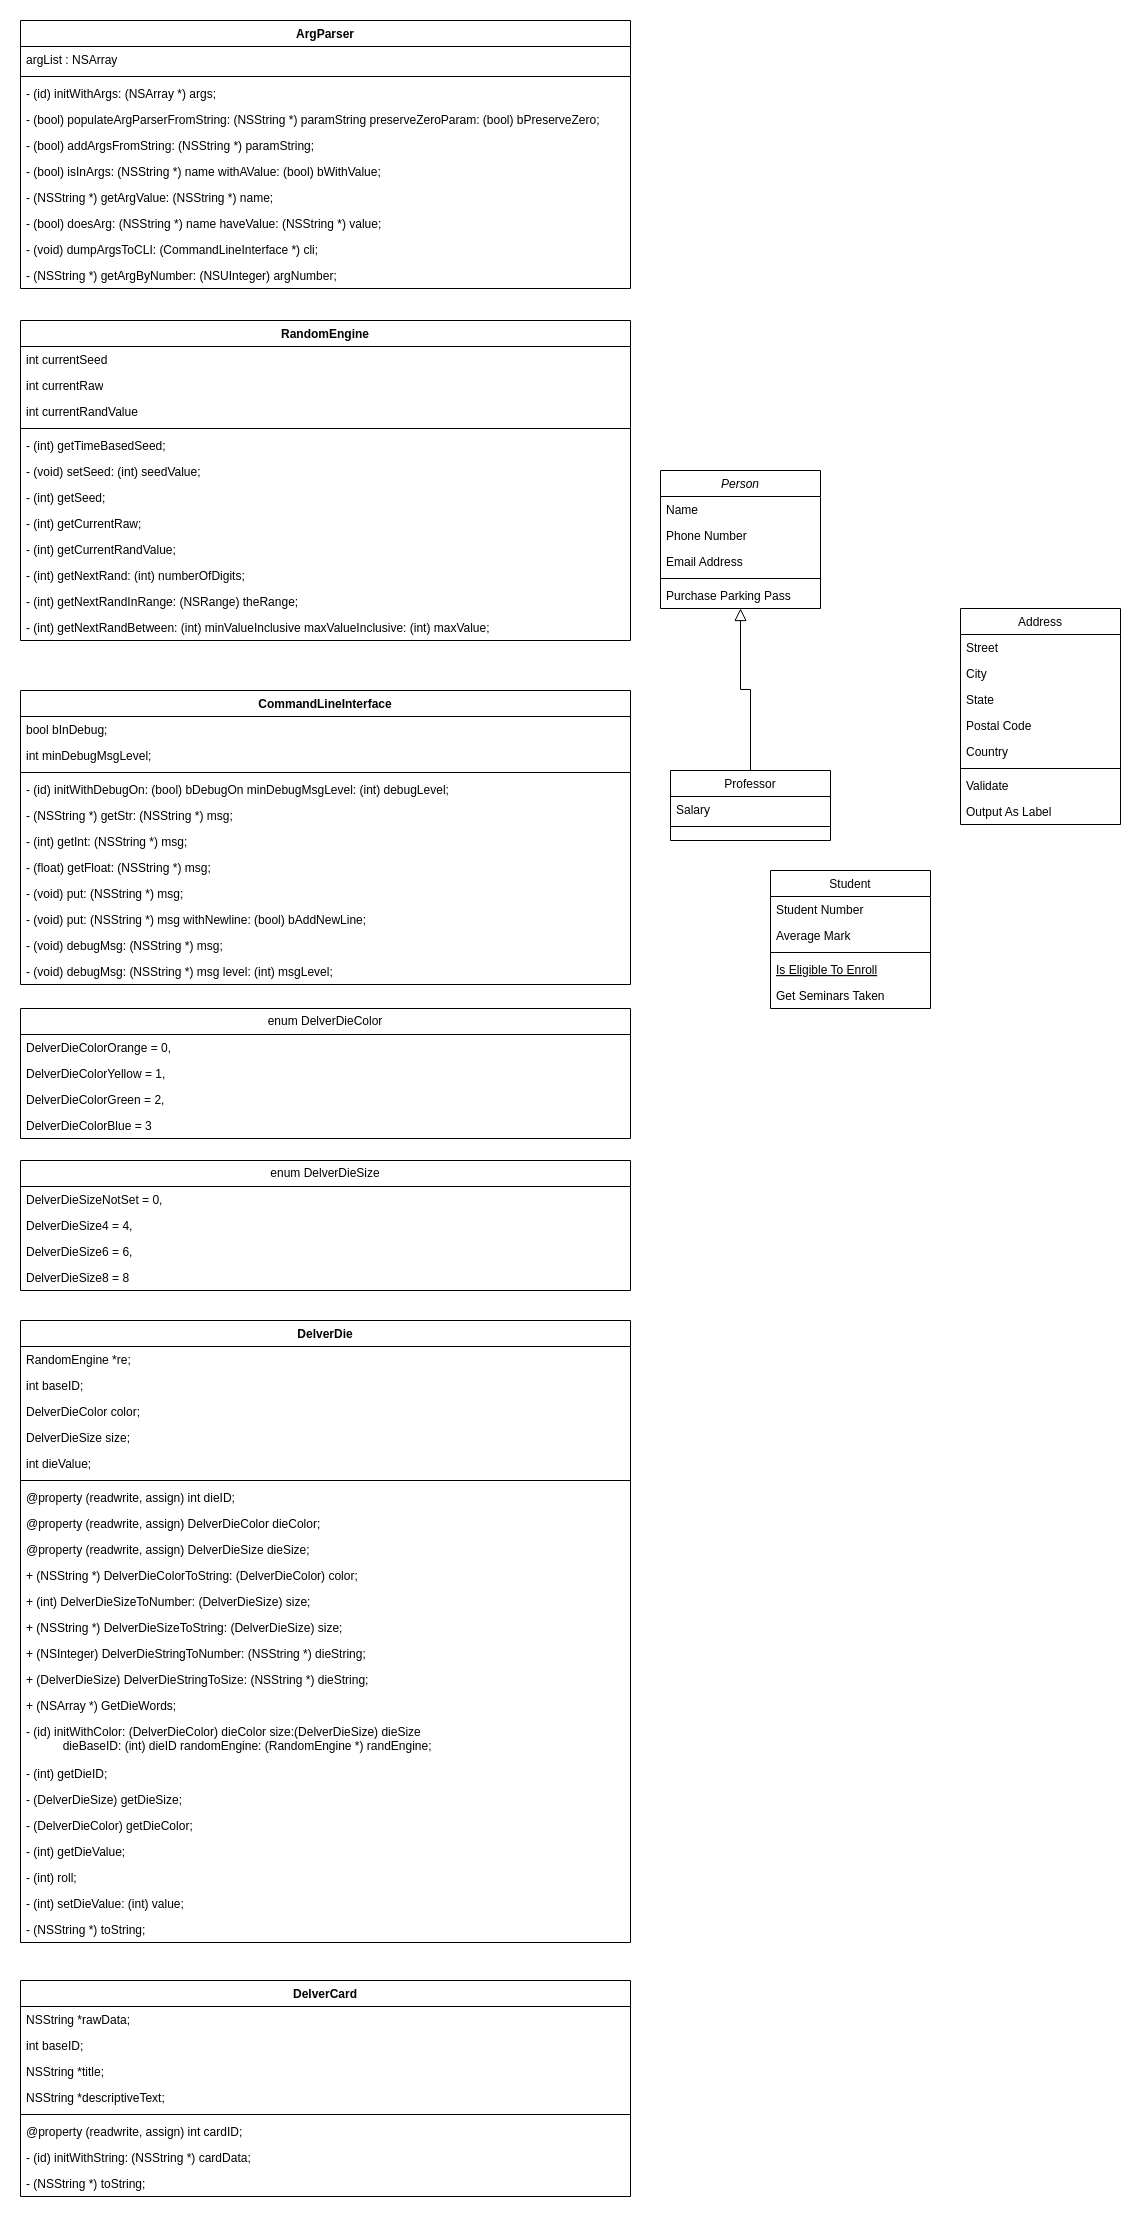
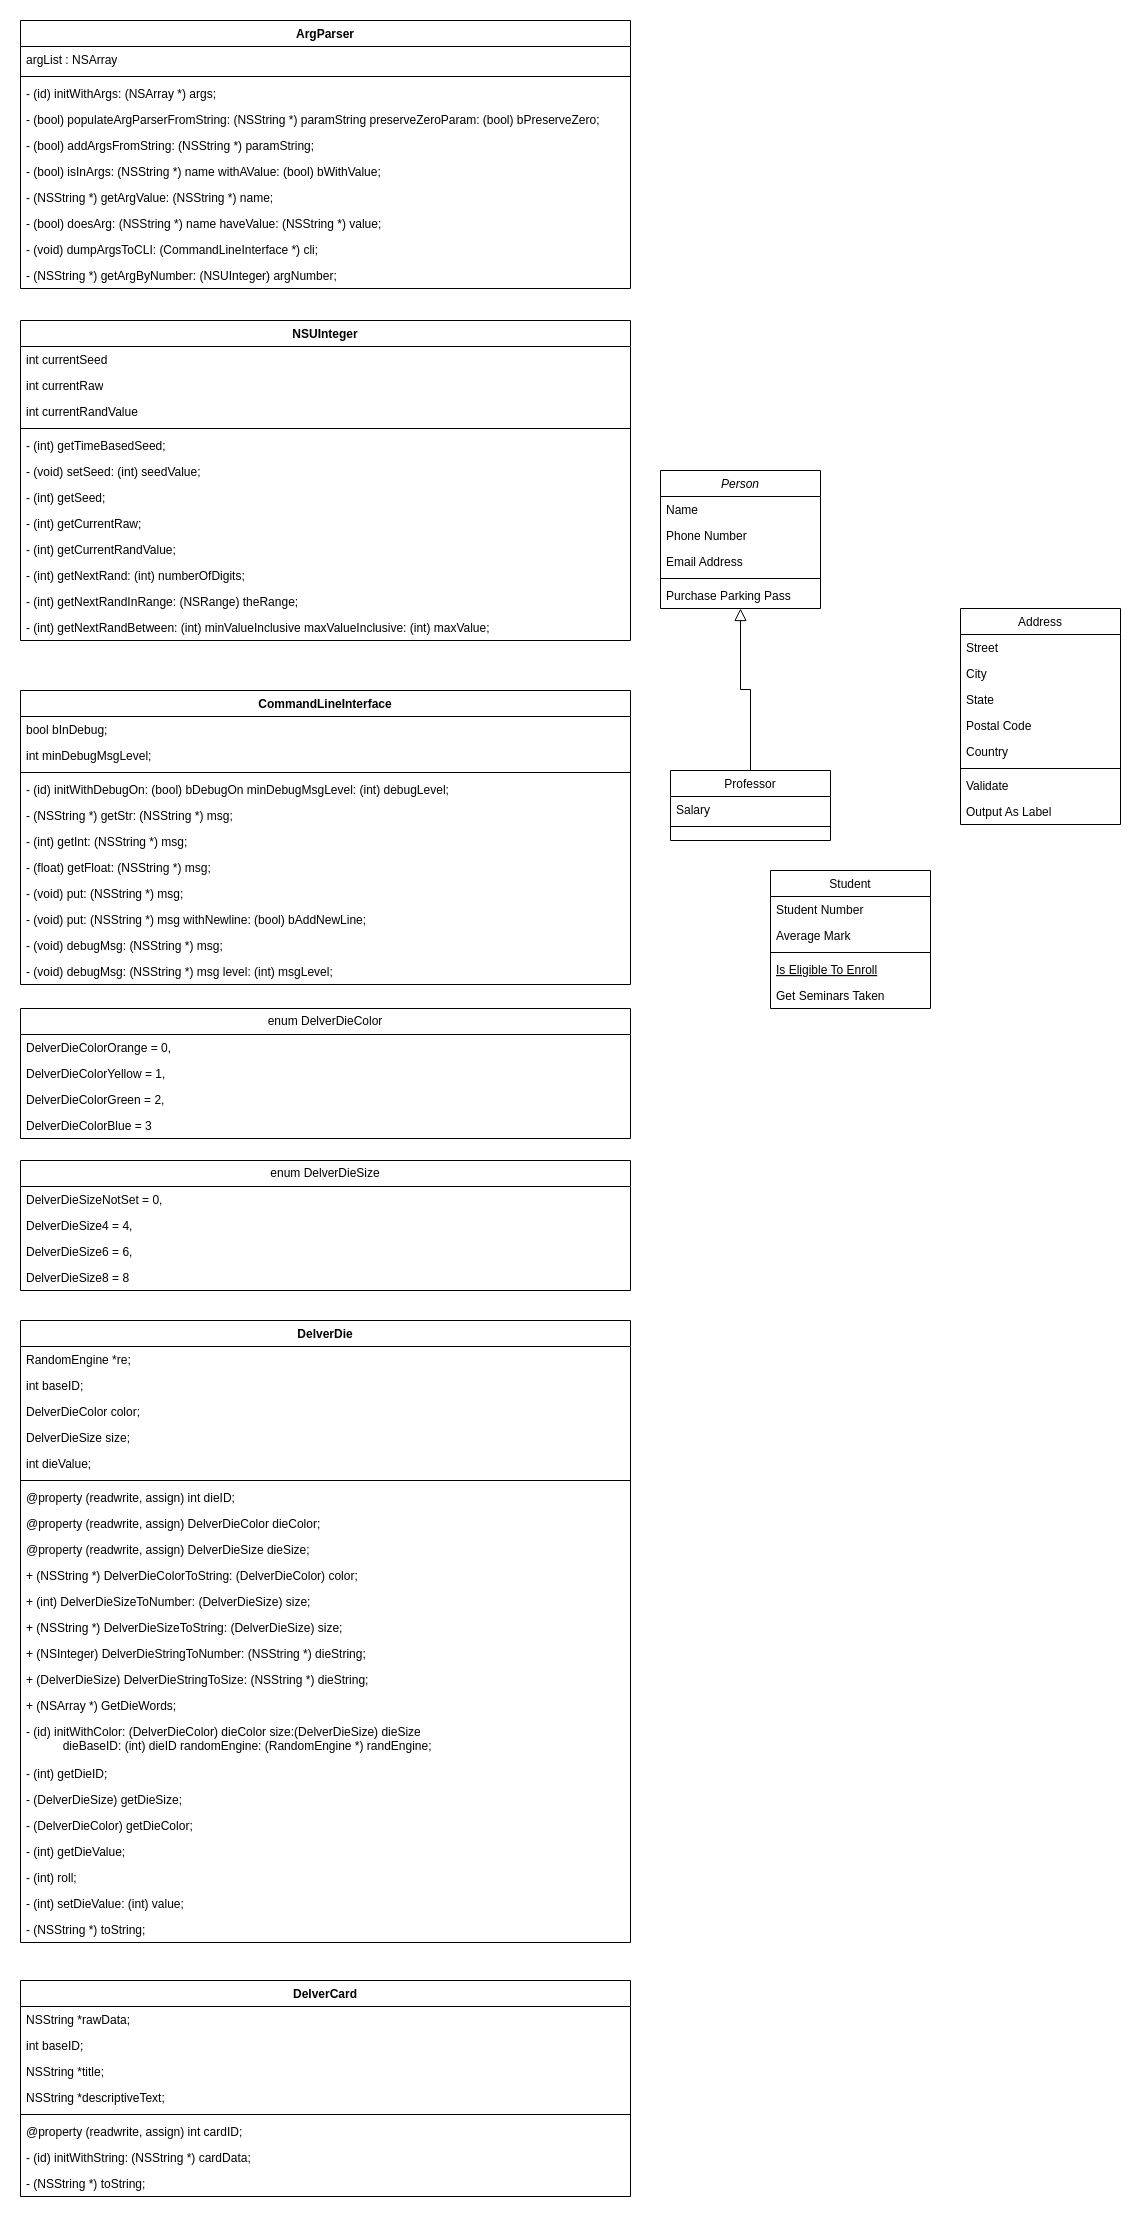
(326, 335) -> (326, 335)
